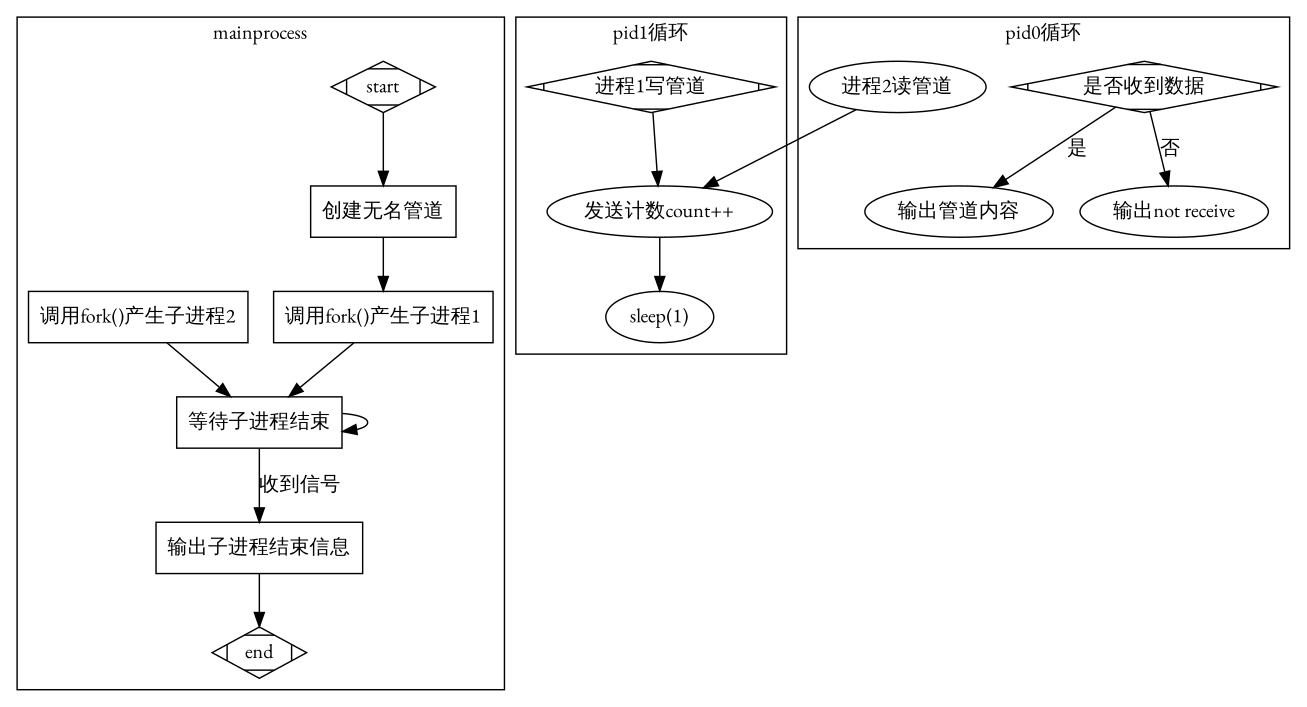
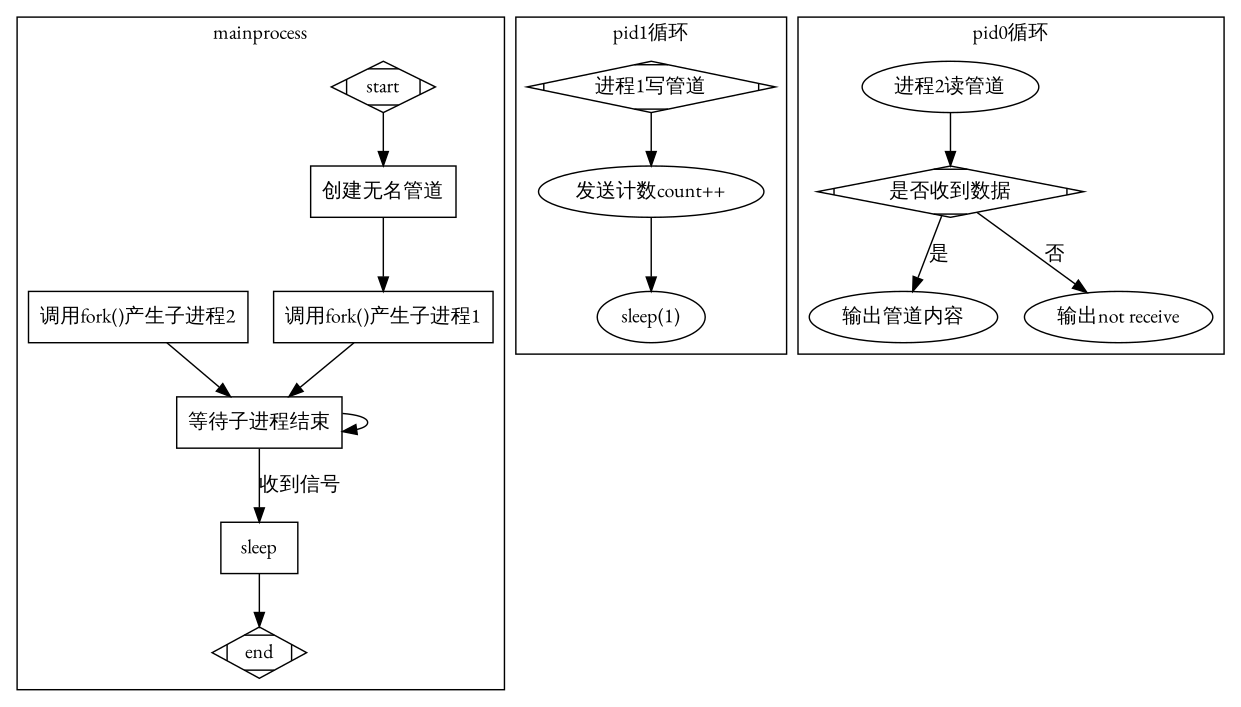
(776, 151) -> (950, 132)
(259, 548) -> (259, 548)
